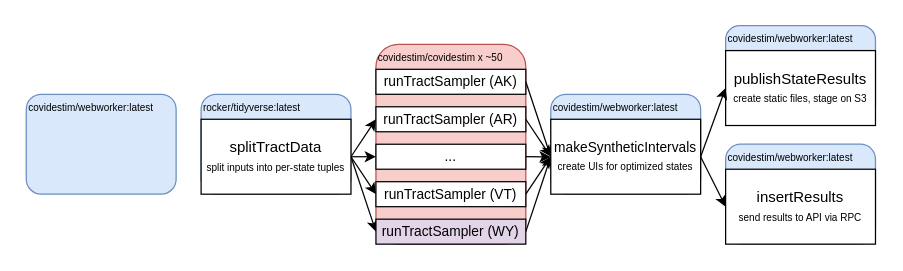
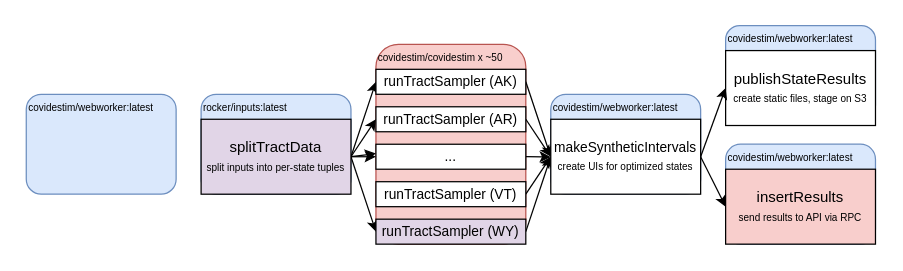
(264, 109) -> (255, 109)
none -> (364, 118)
(276, 157) -> (276, 157)
(363, 175) -> (368, 155)
(801, 207) -> (801, 207)
